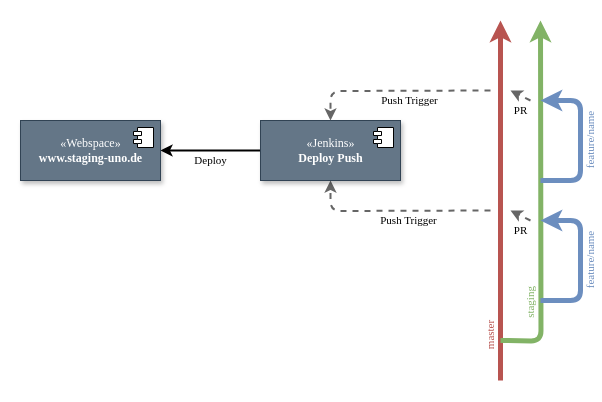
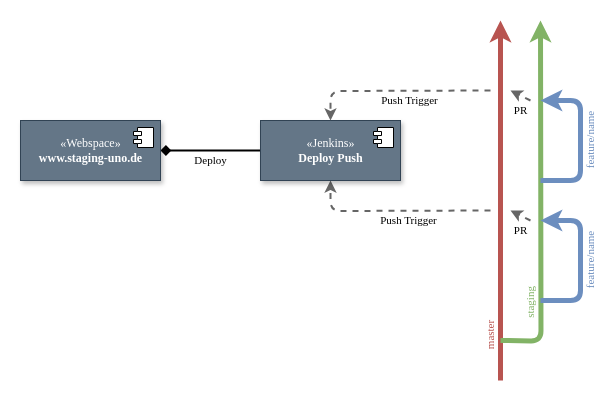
(171, 151) -> (171, 151)
